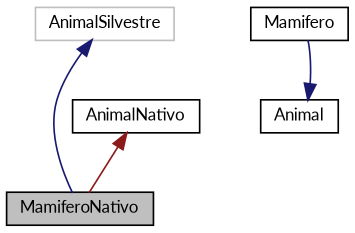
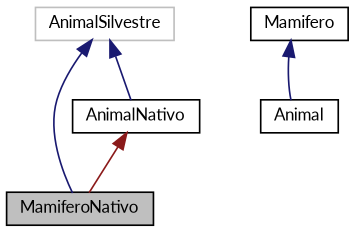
(310, 62) -> (289, 79)
none -> (123, 78)
